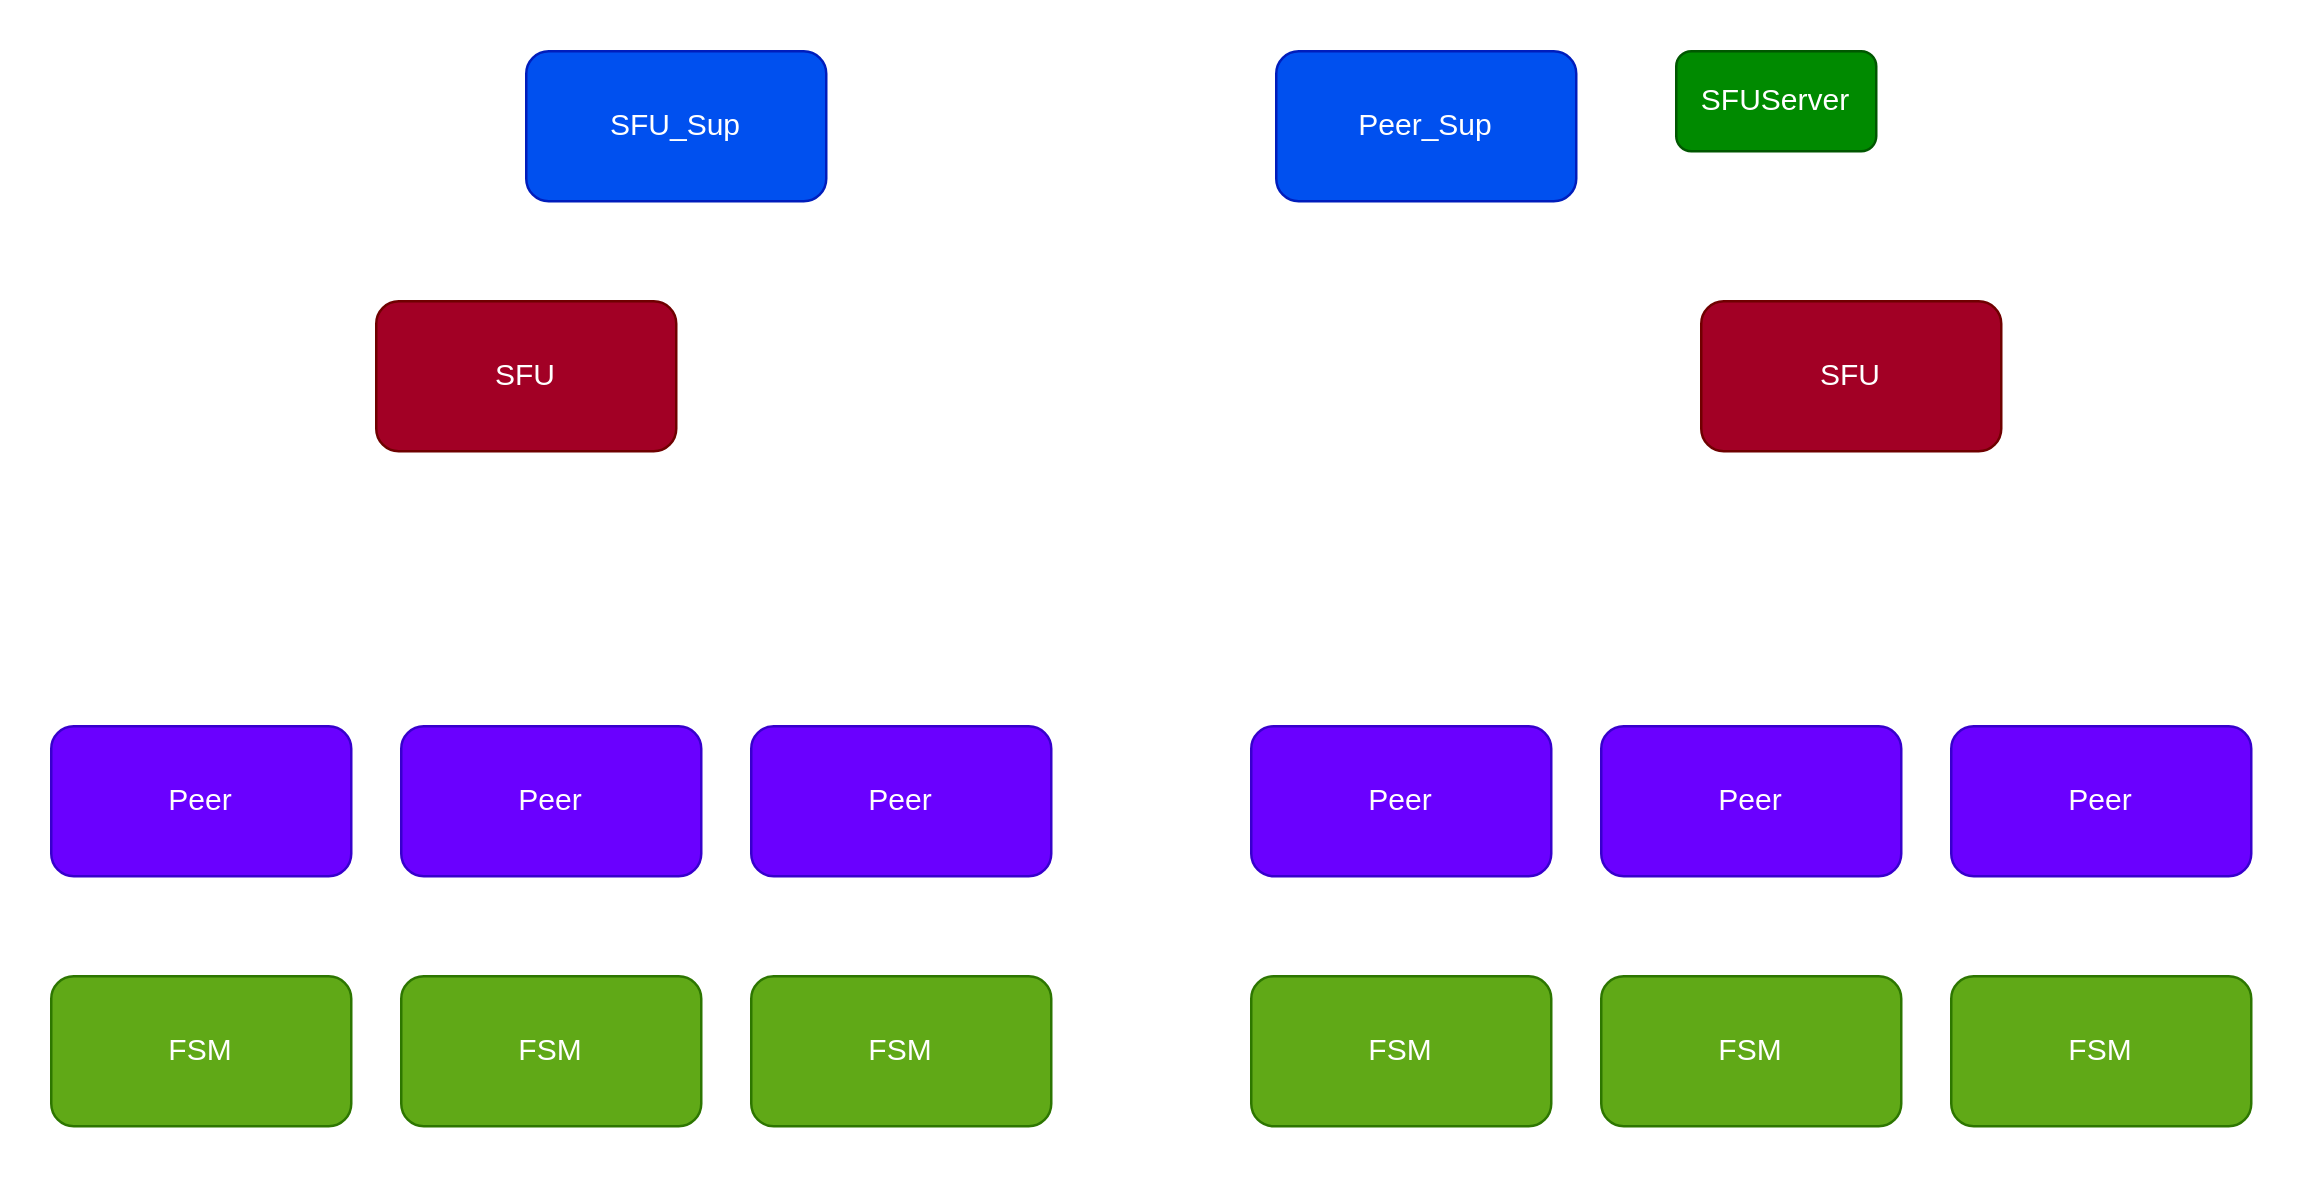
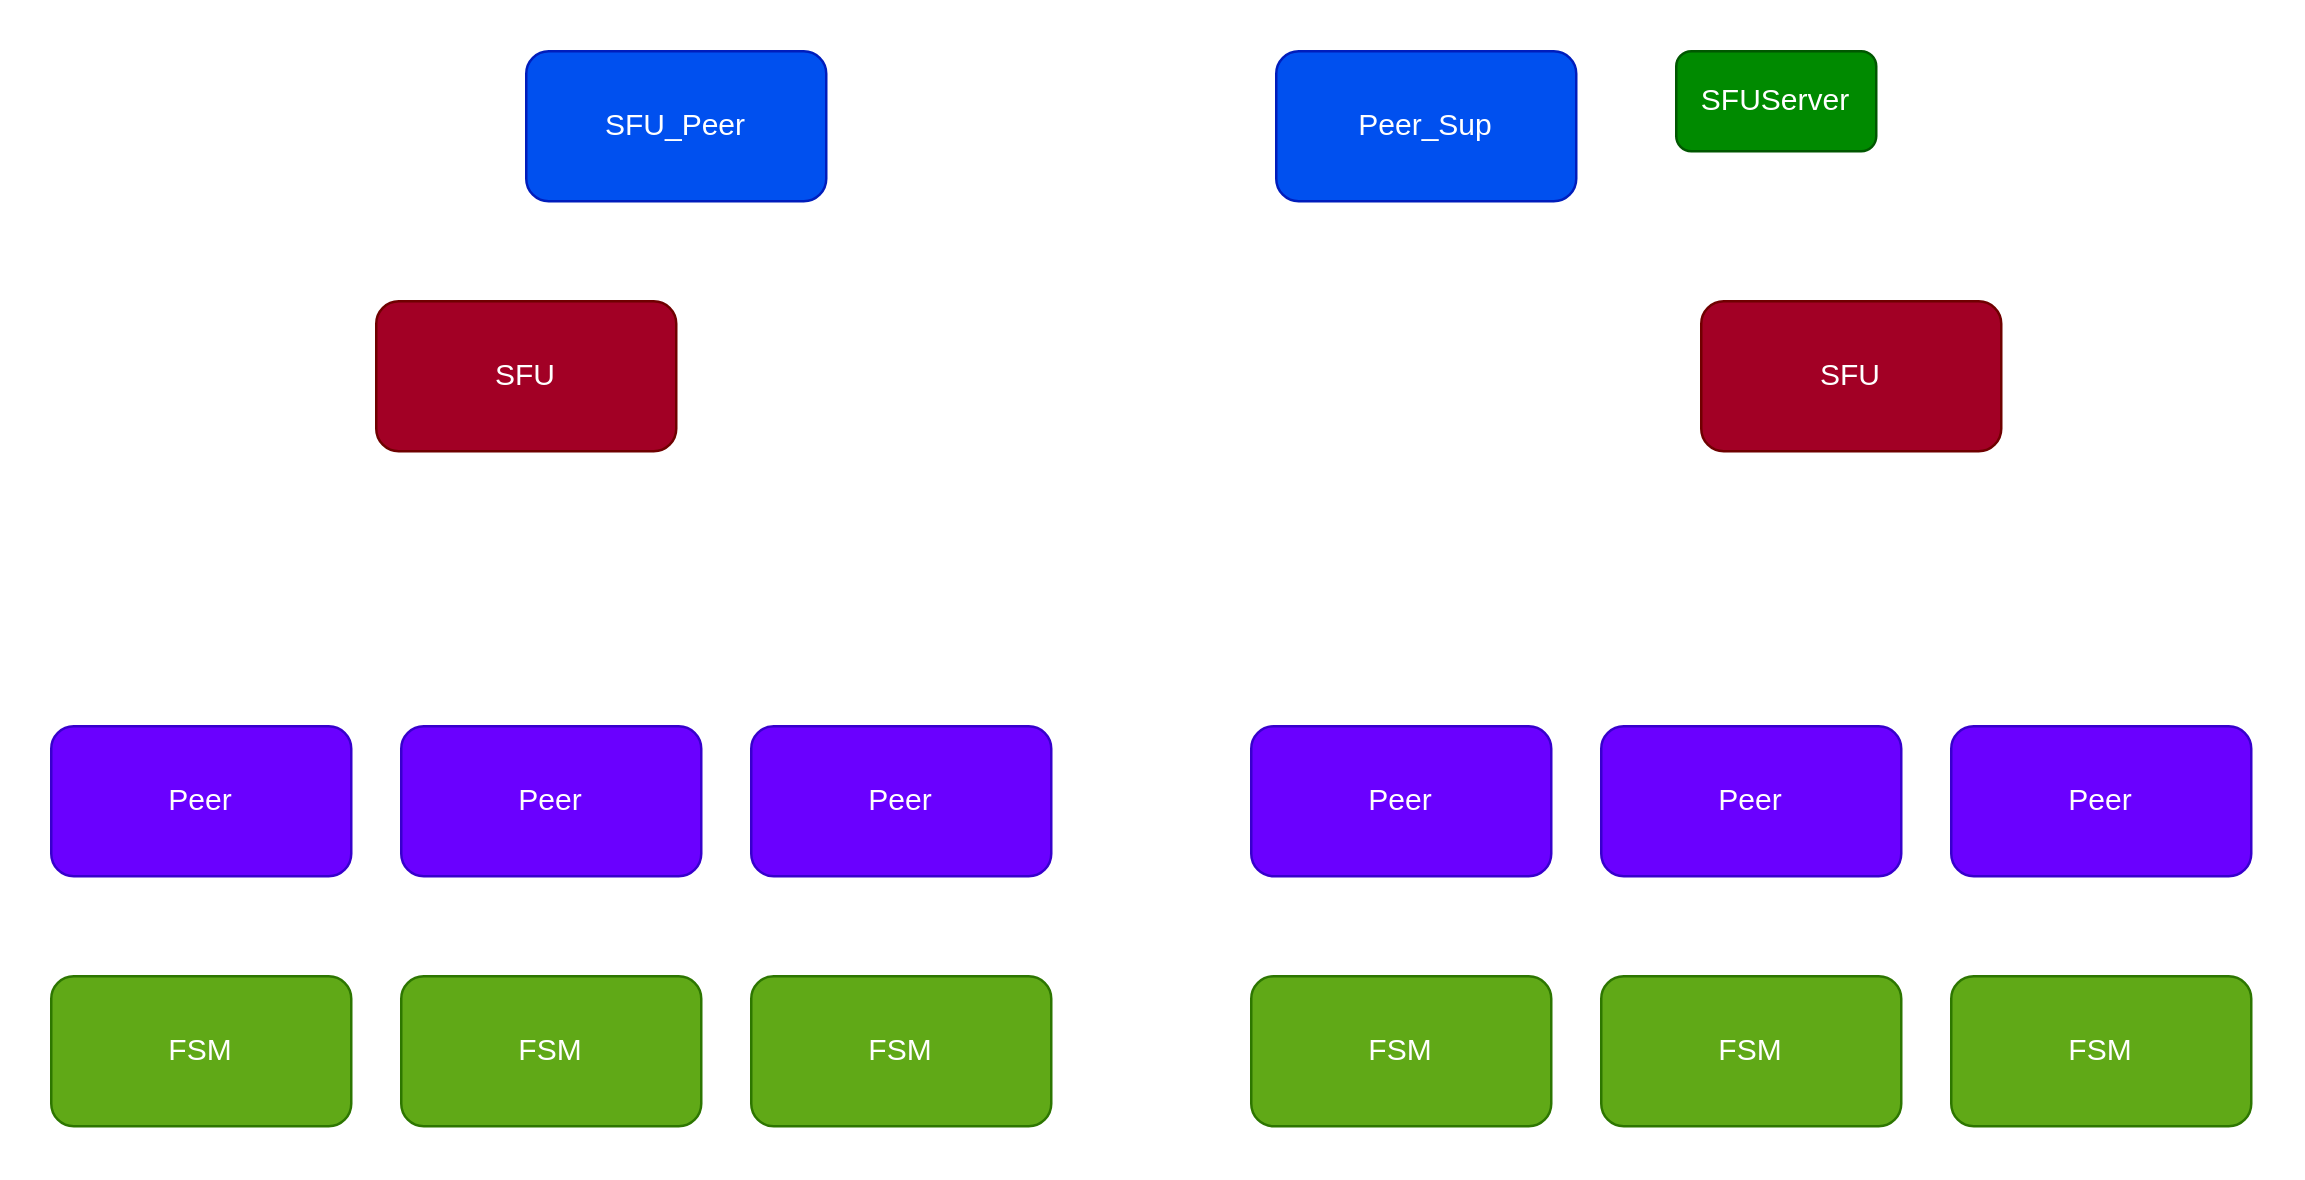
(676, 126) -> (676, 126)
